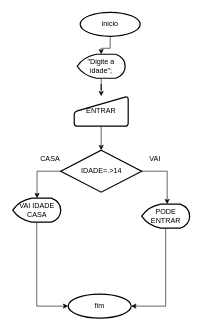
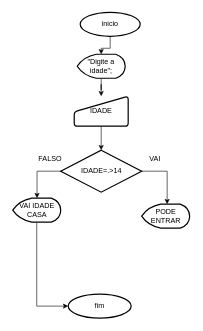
(101, 111) -> (101, 111)
(50, 159) -> (50, 159)
(166, 268) -> none
